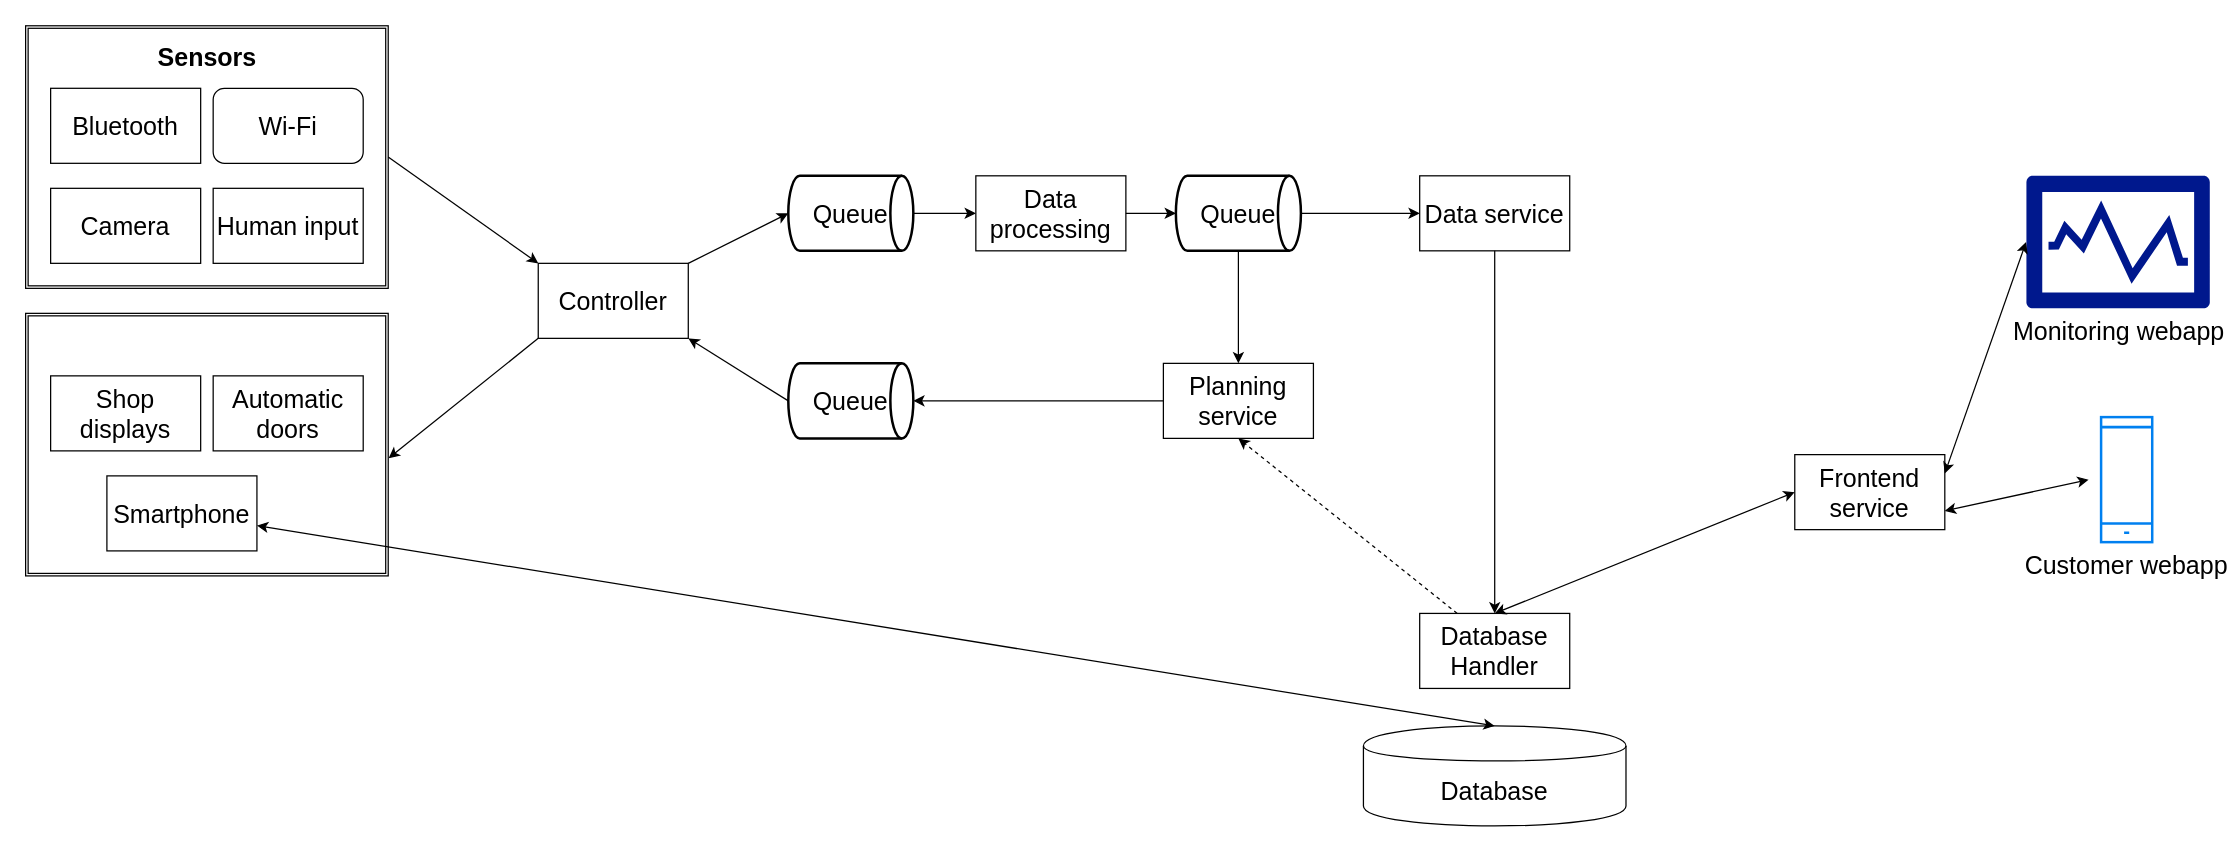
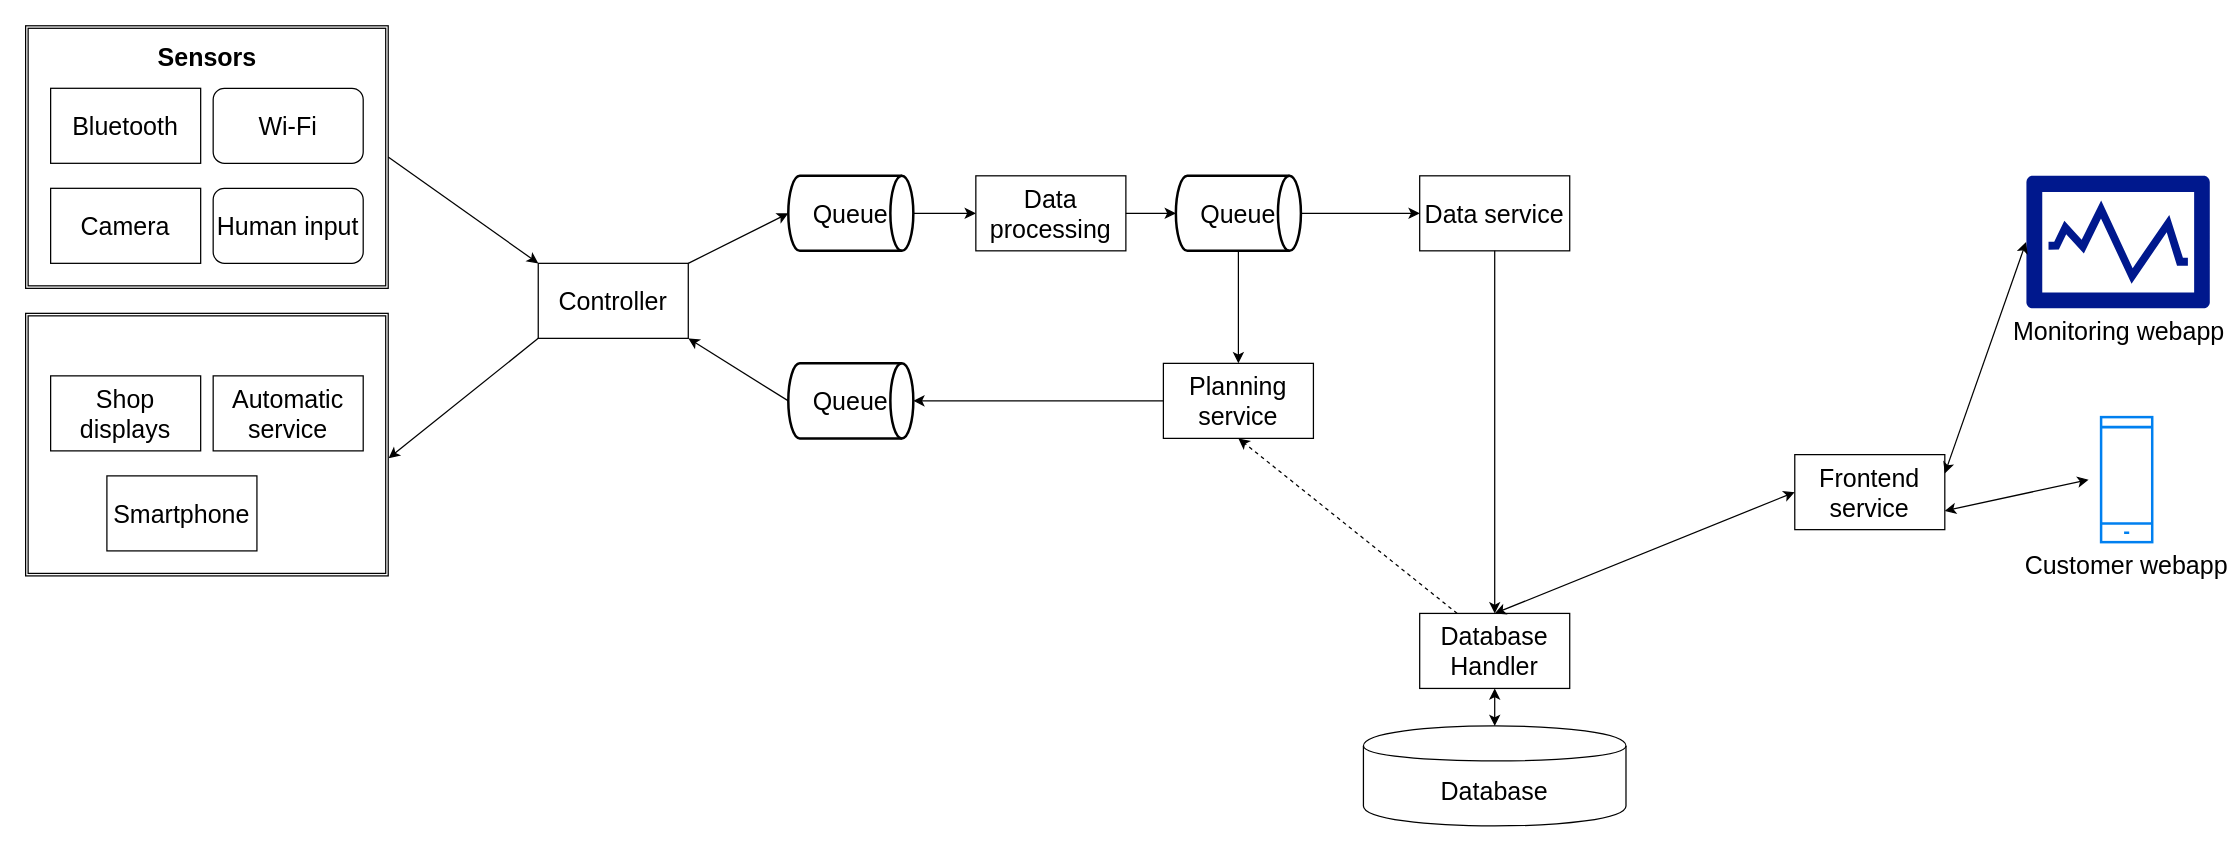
(288, 226) -> (288, 226)
(288, 413) -> (288, 413)
(876, 626) -> (1494, 707)
